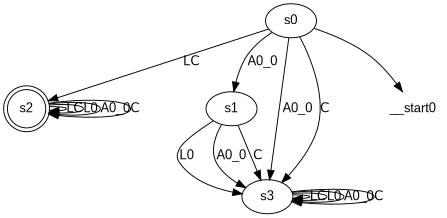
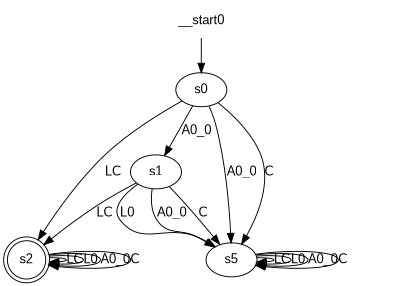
(360, 49) -> (201, 51)
(267, 197) -> (232, 260)
none -> (92, 209)
